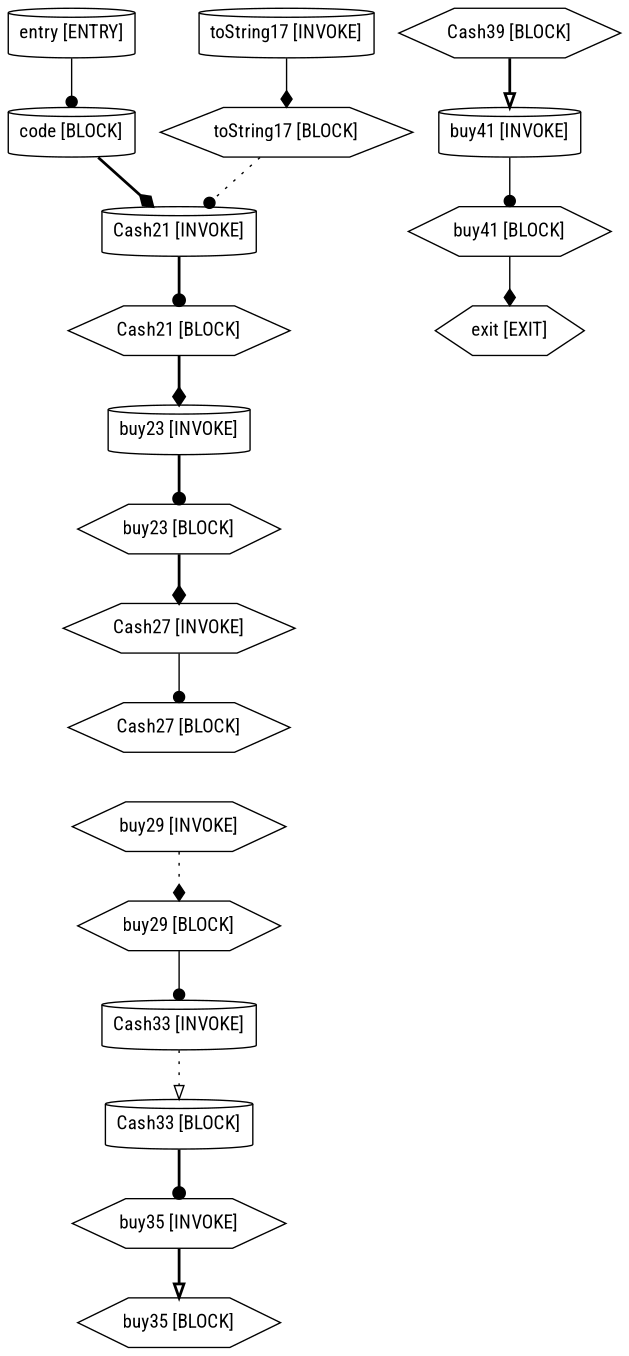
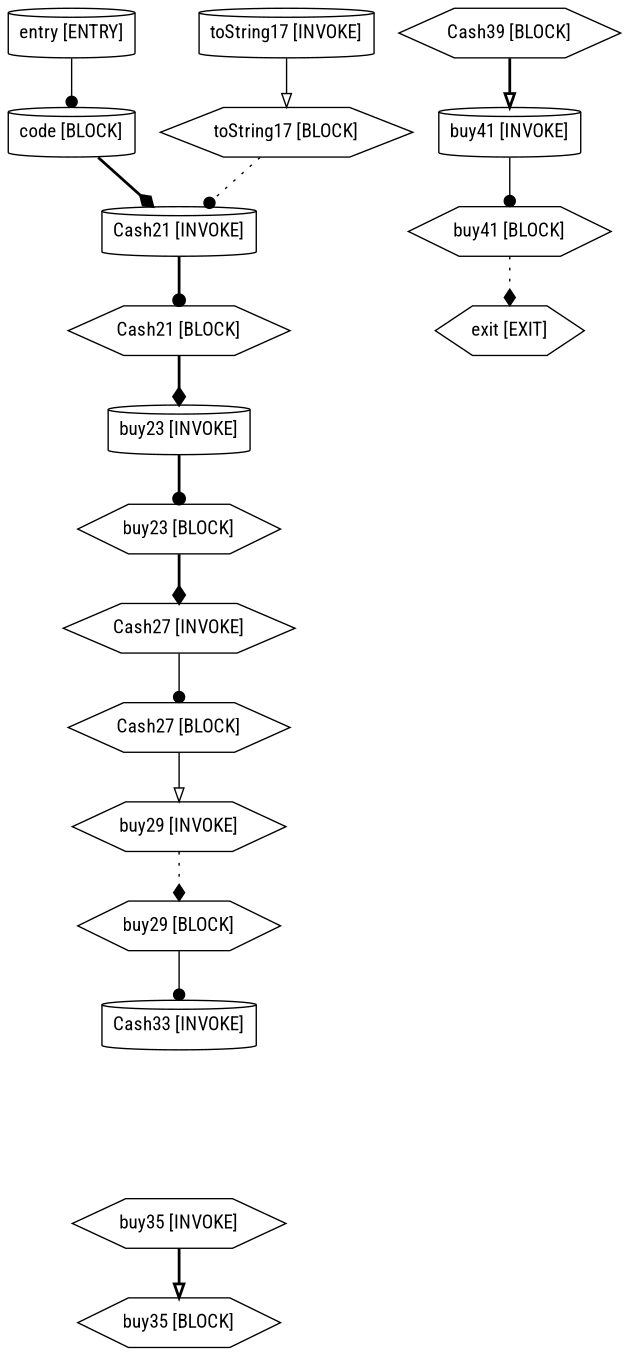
(287, 76) -> (287, 76)
(510, 273) -> (510, 273)
none -> (179, 770)
(179, 1124) -> none
